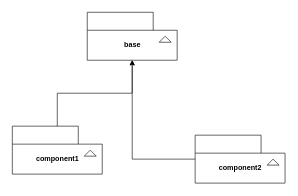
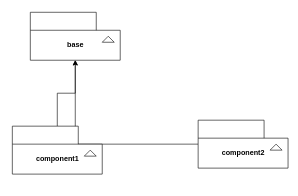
(132, 36) -> (75, 36)
(240, 159) -> (243, 144)
